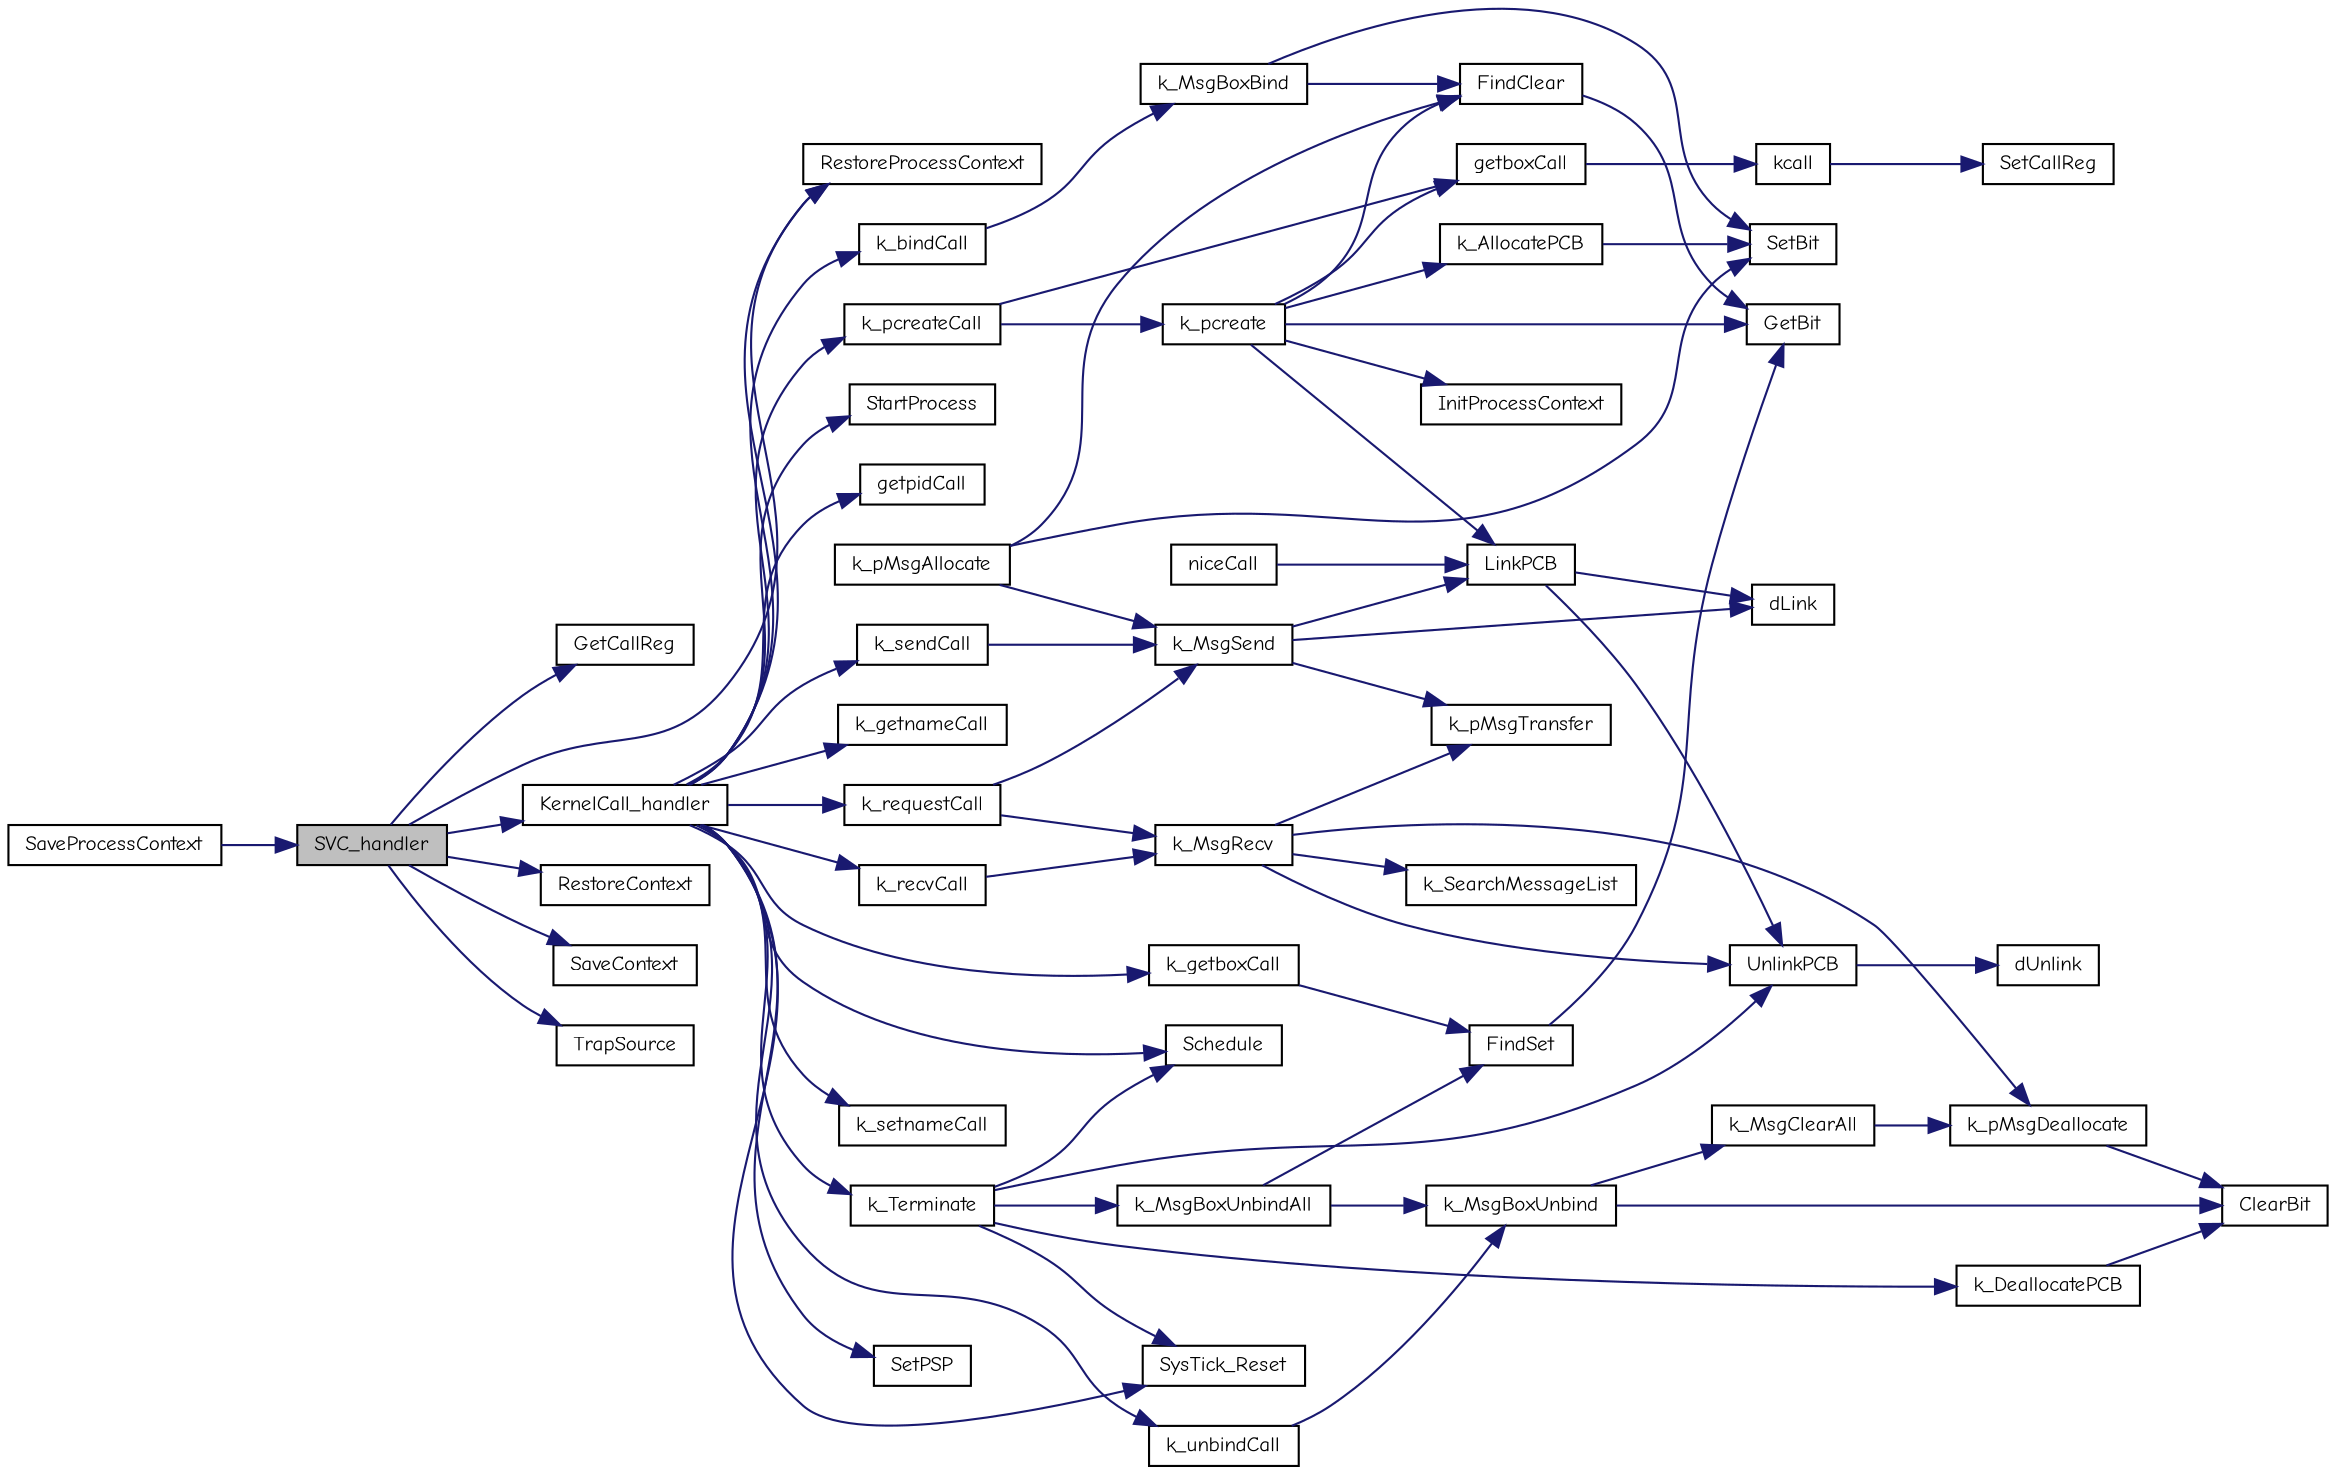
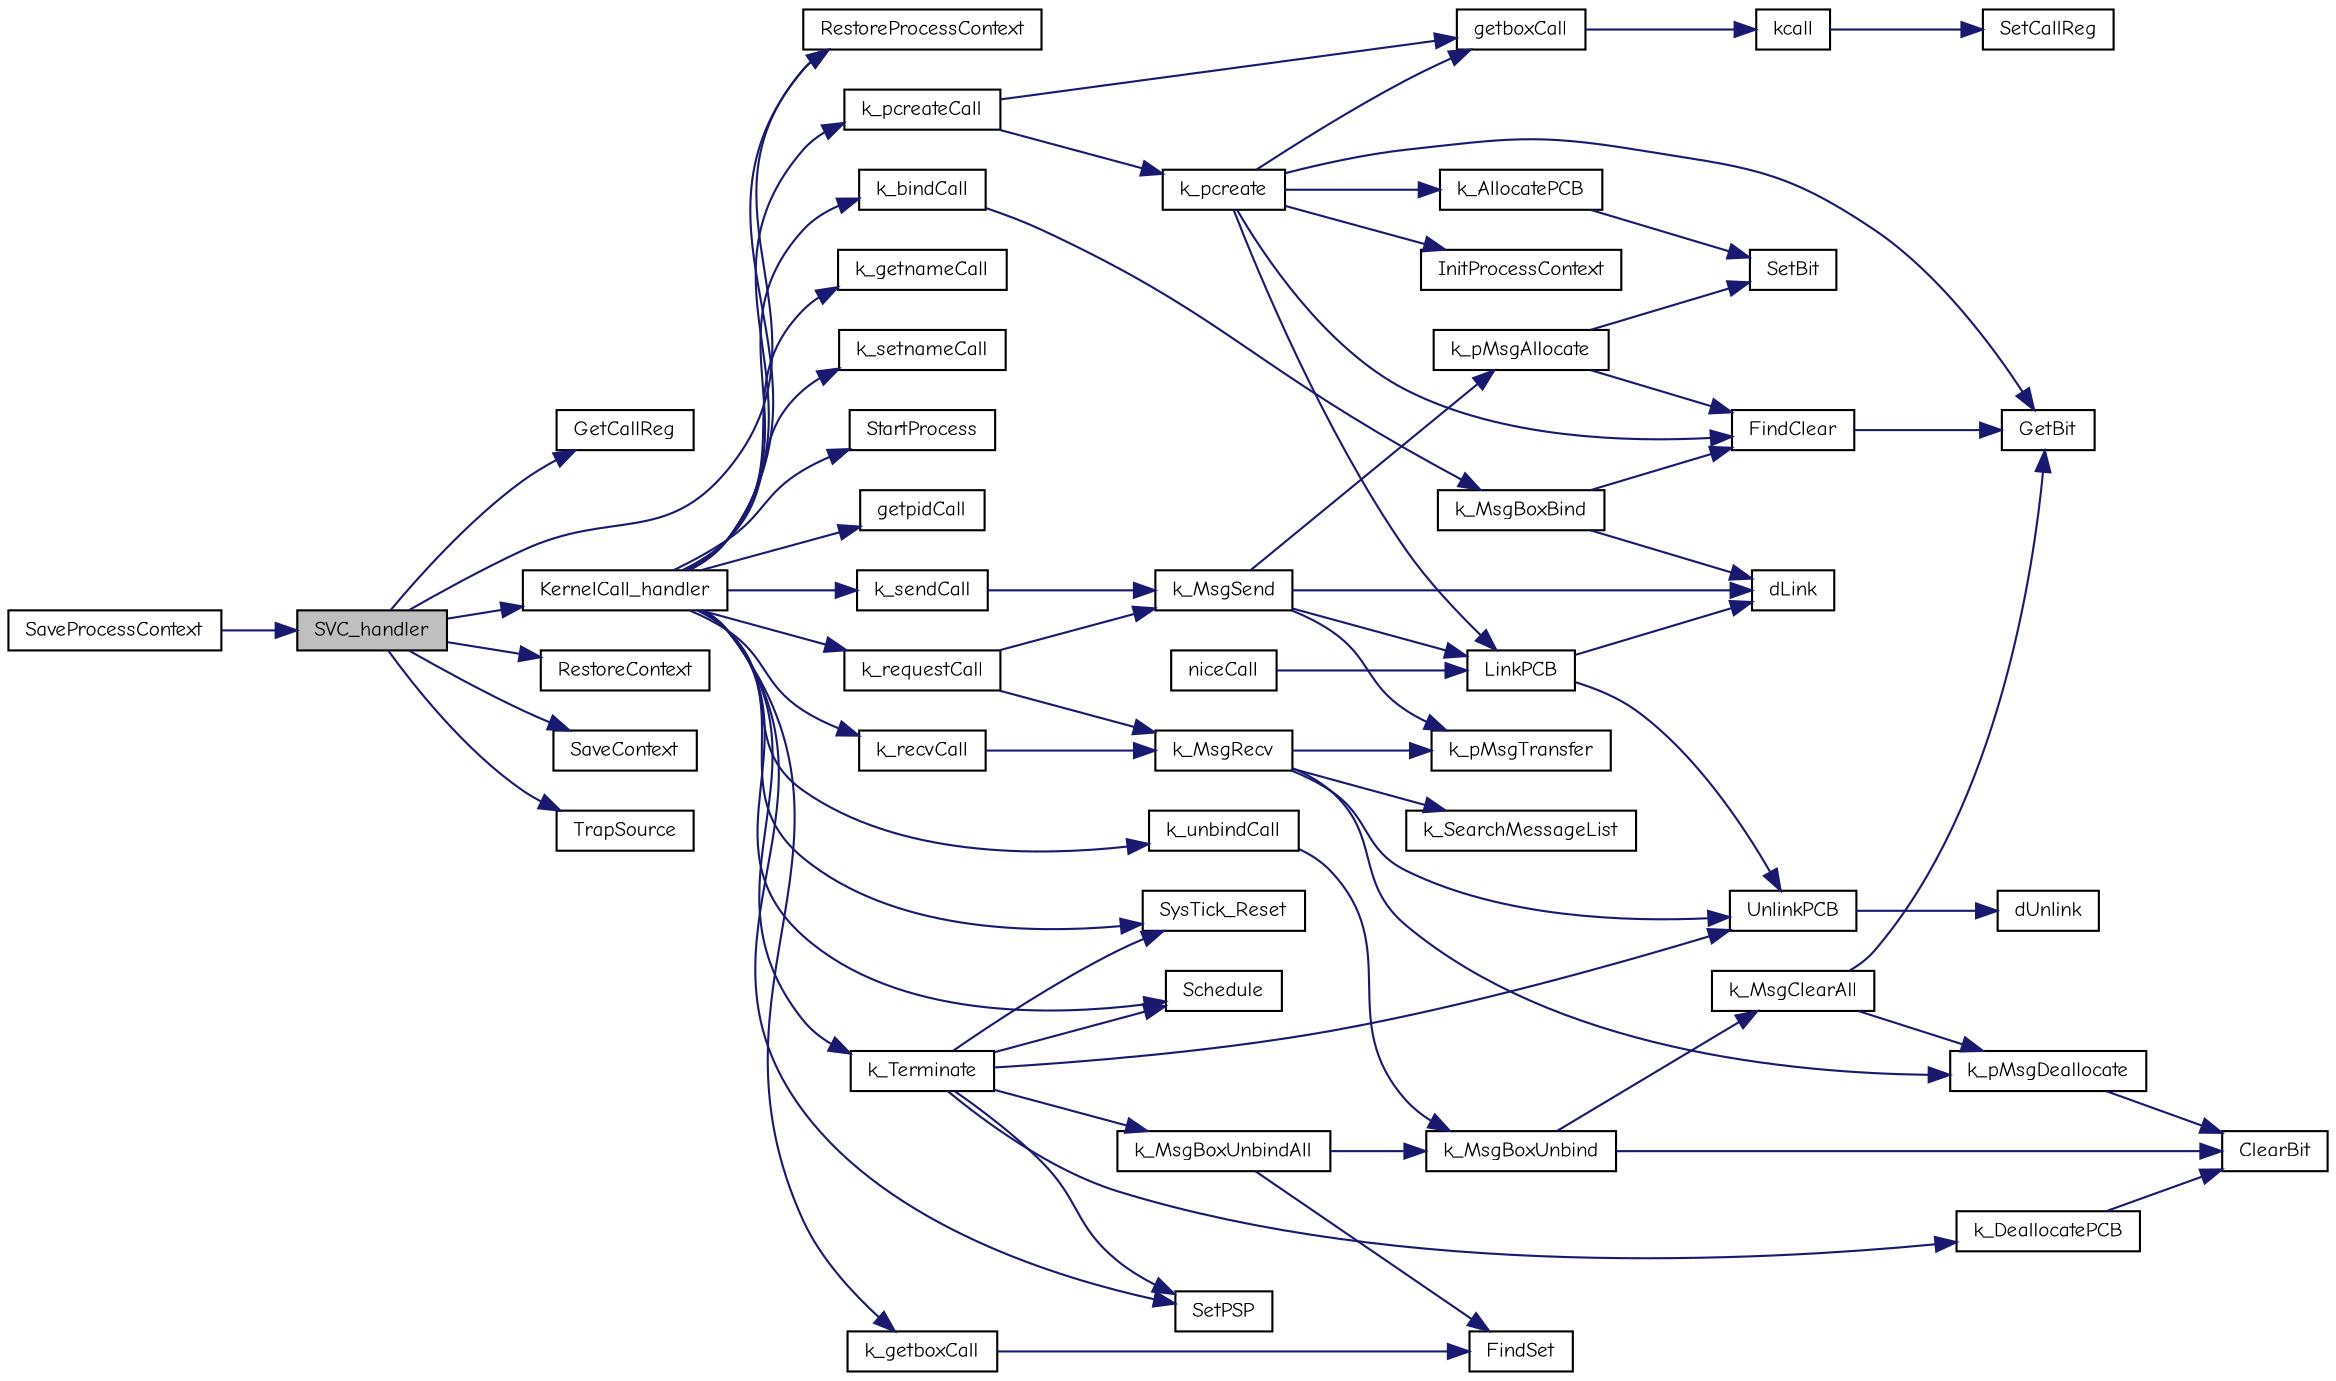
(1555, 14) -> (1661, 551)
(1067, 603) -> (1376, 468)
(1689, 710) -> (1987, 739)
none -> (1060, 1184)
